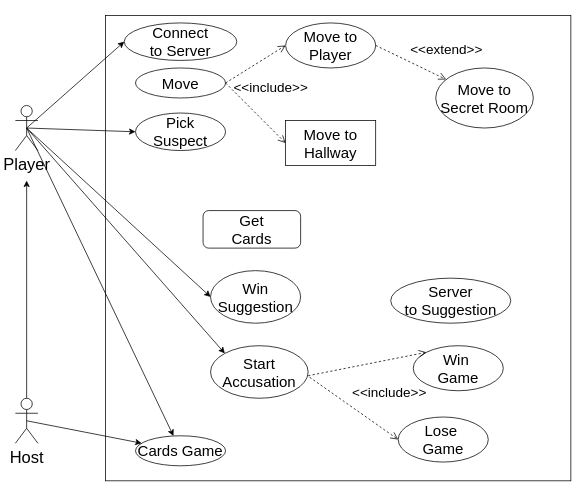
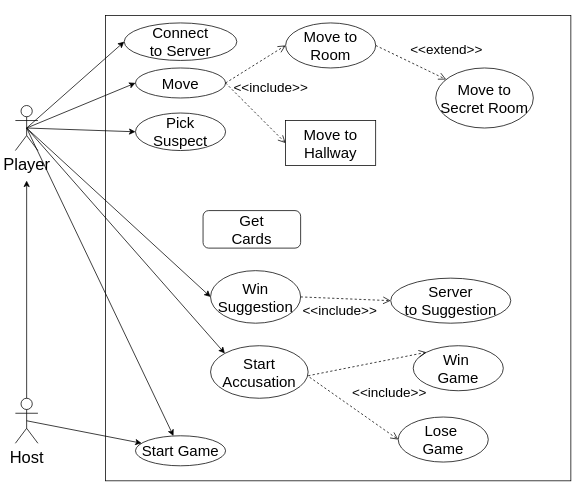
(330, 45) -> (330, 45)
none -> (81, 106)
none -> (345, 298)
(180, 450) -> (180, 450)
